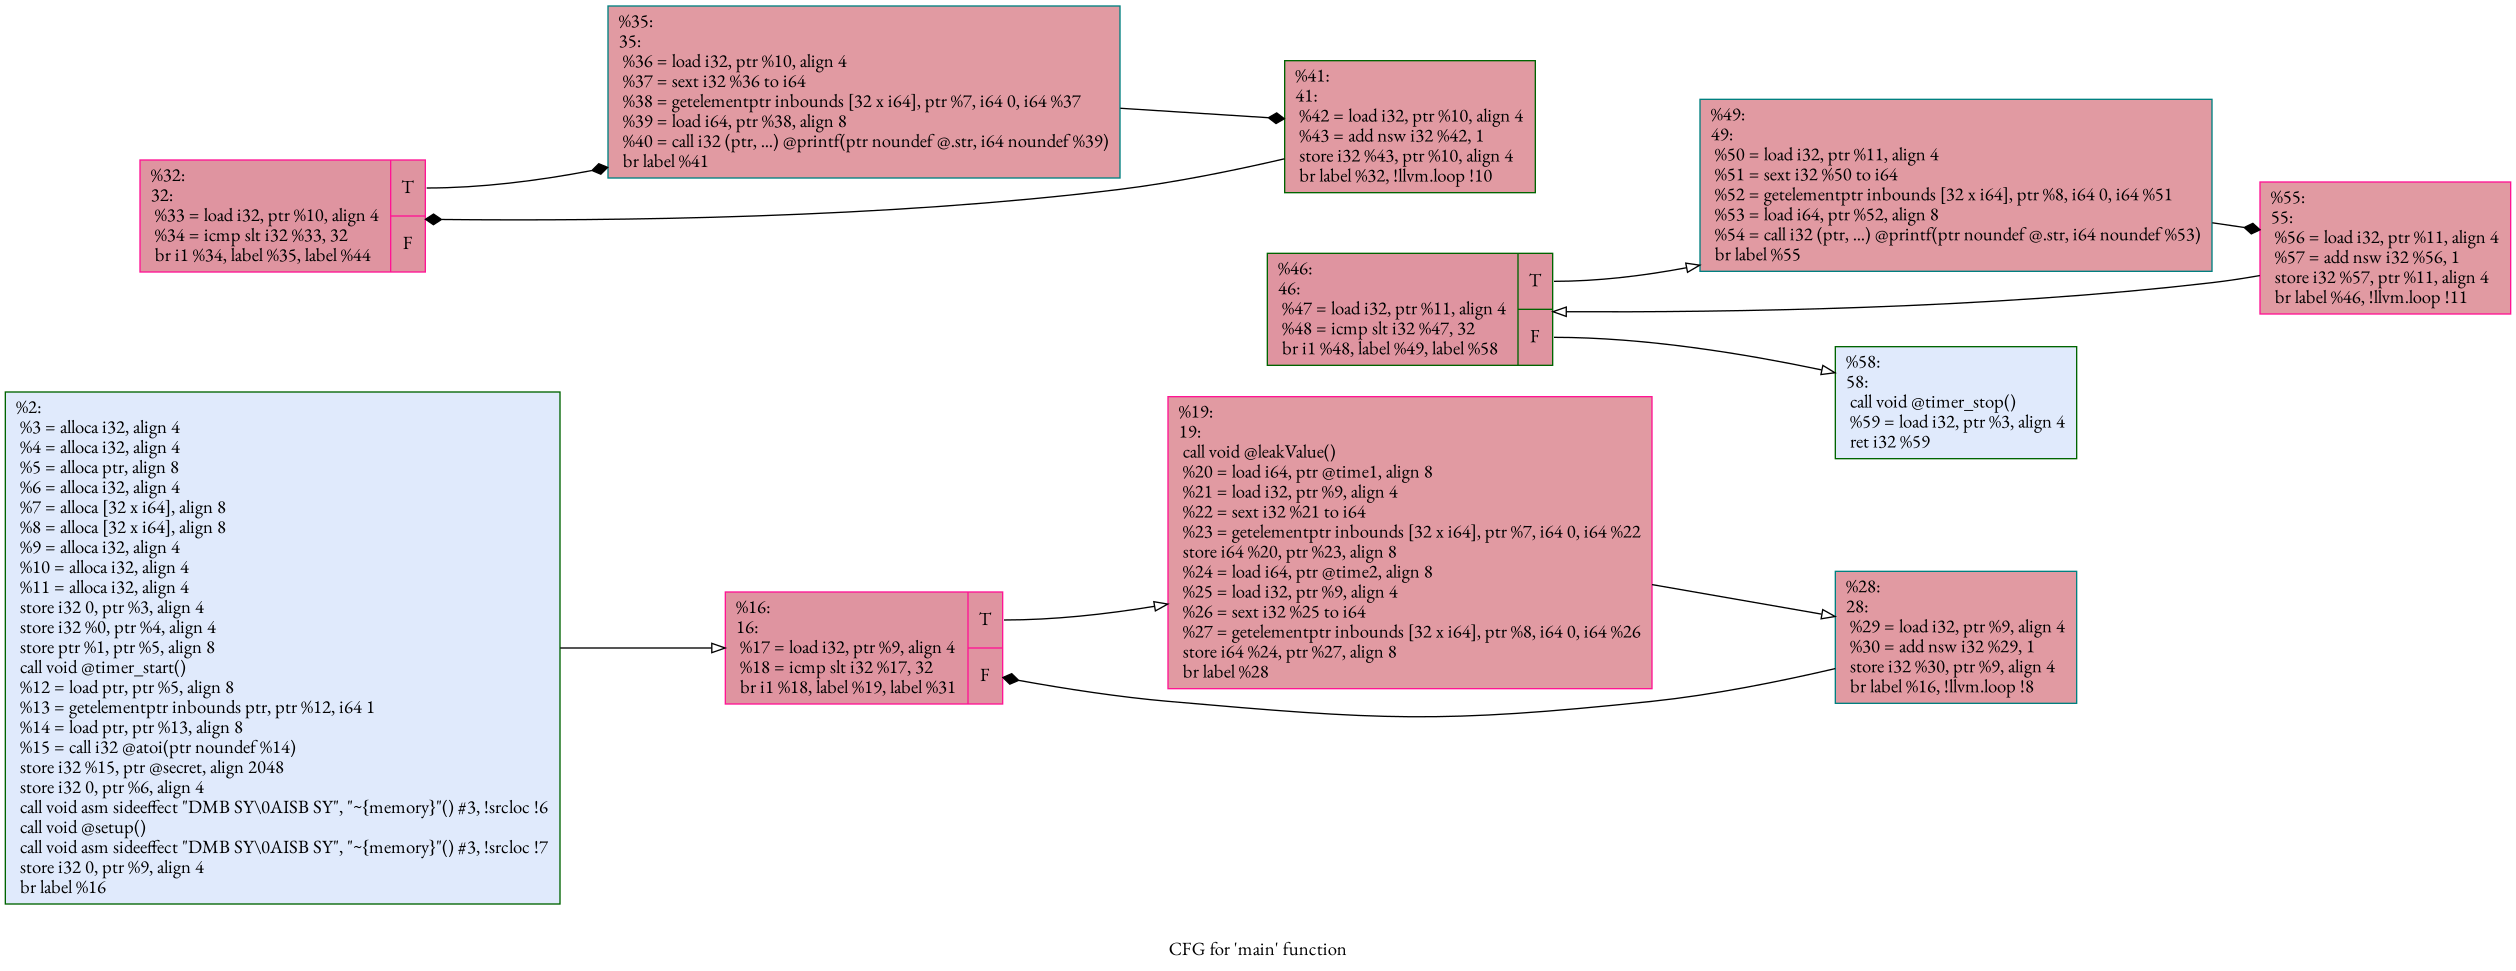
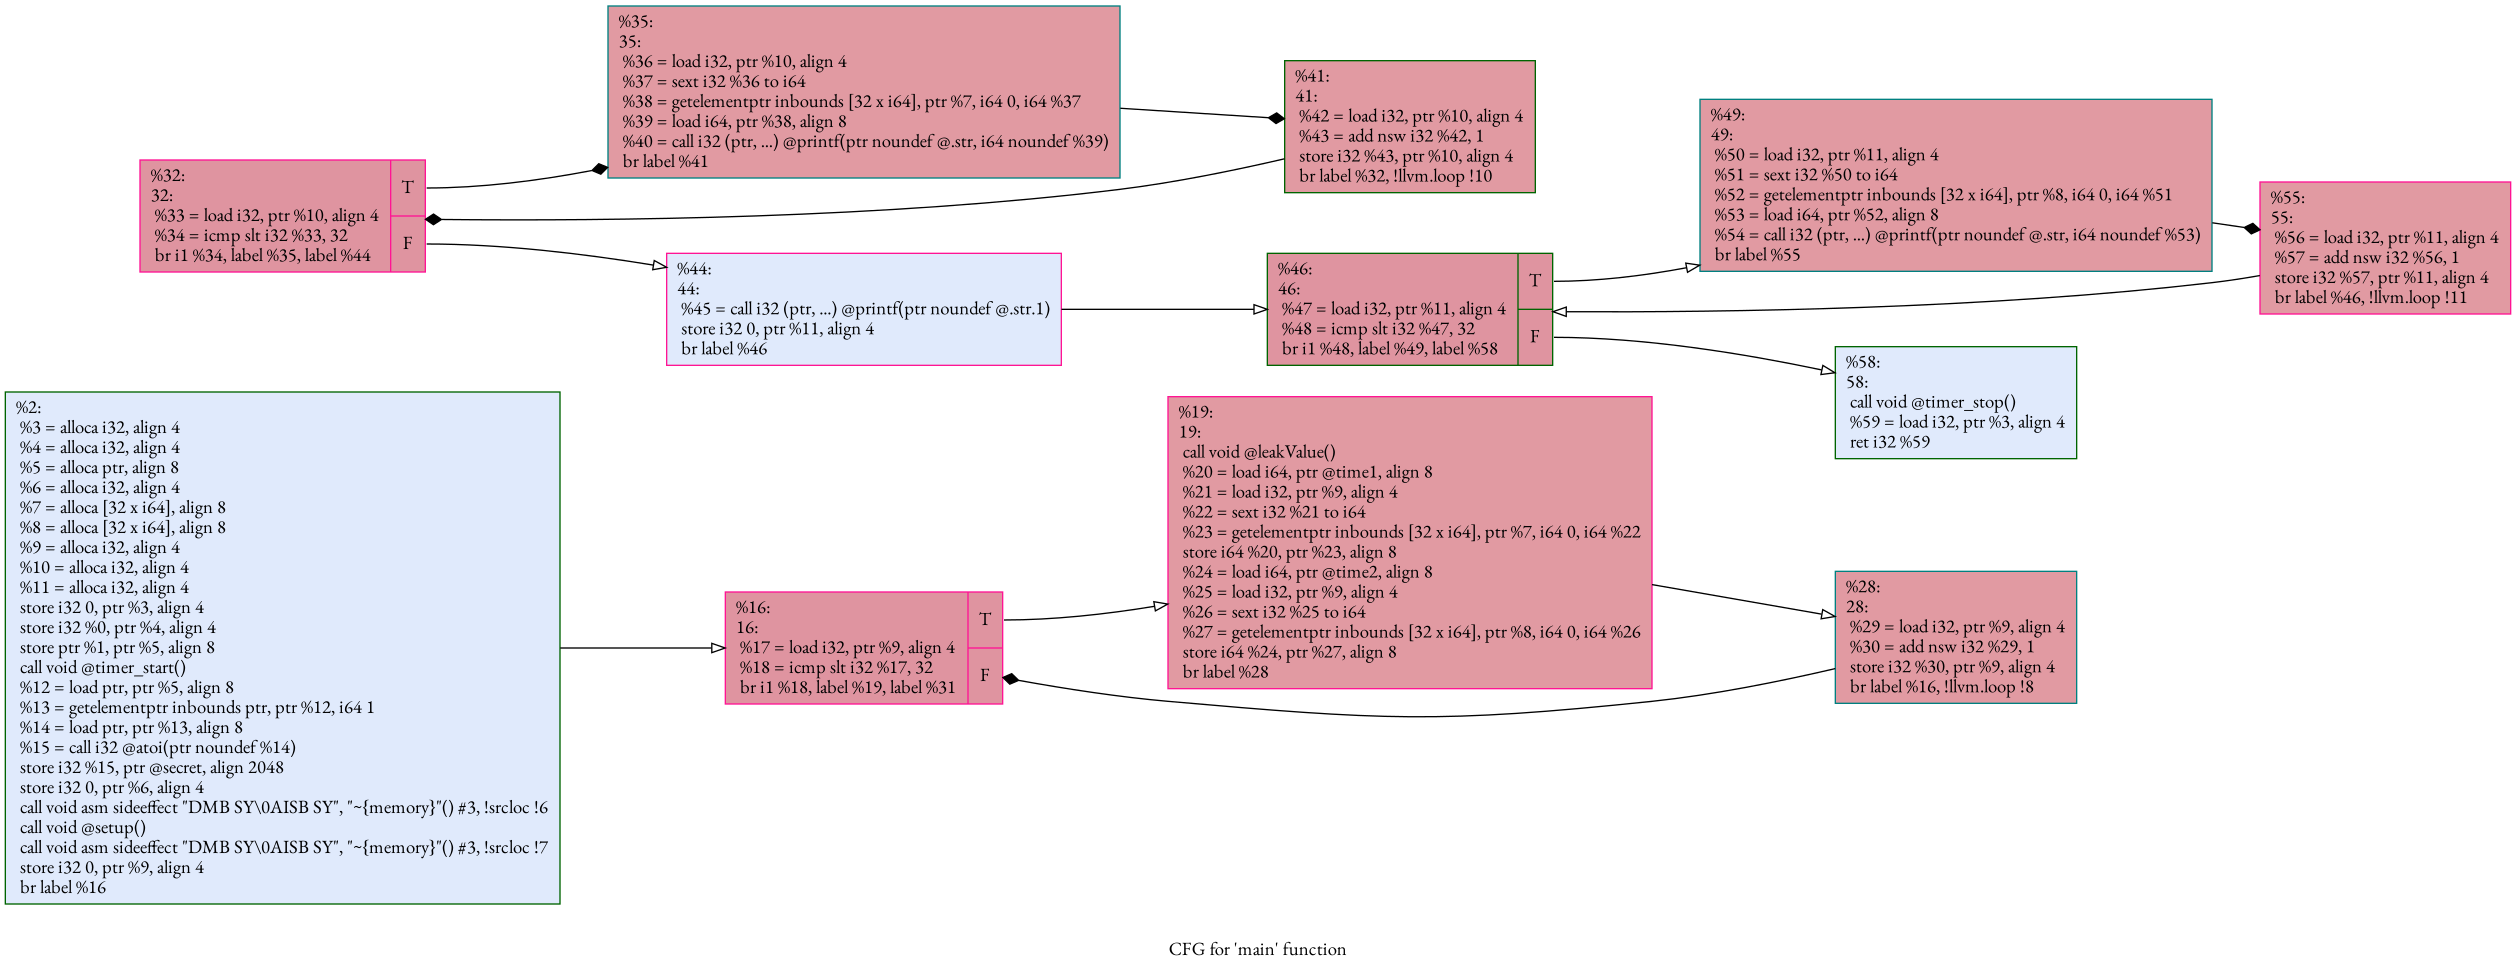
none -> (864, 309)
